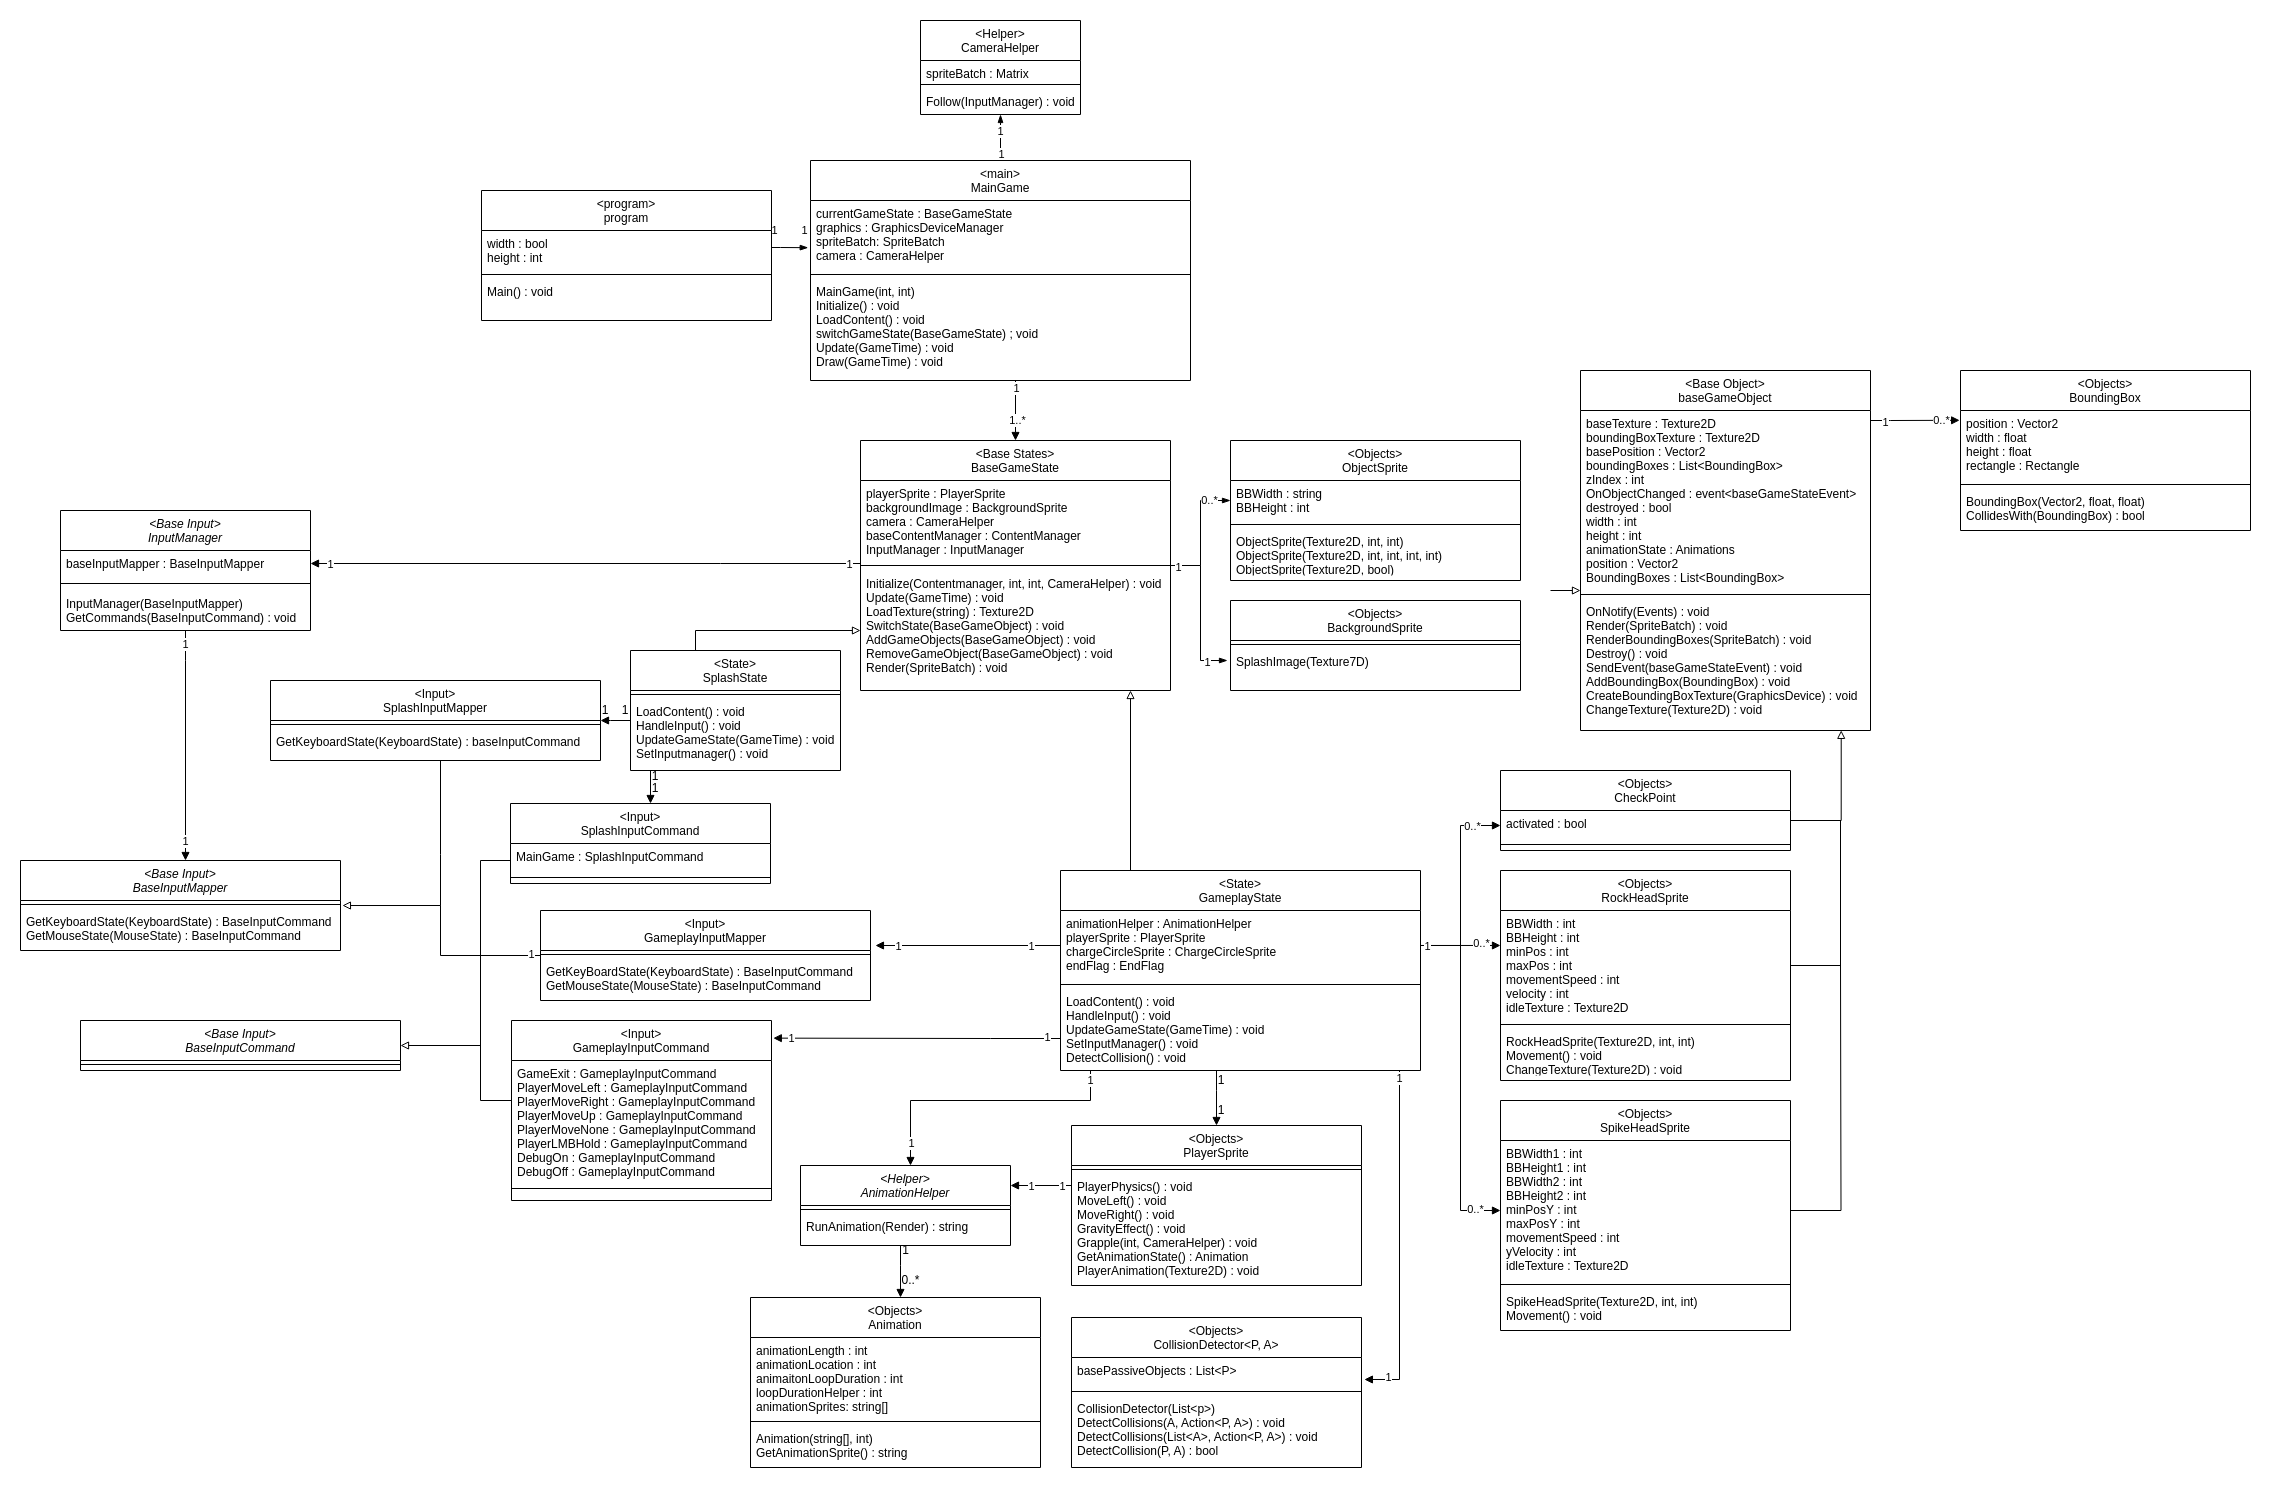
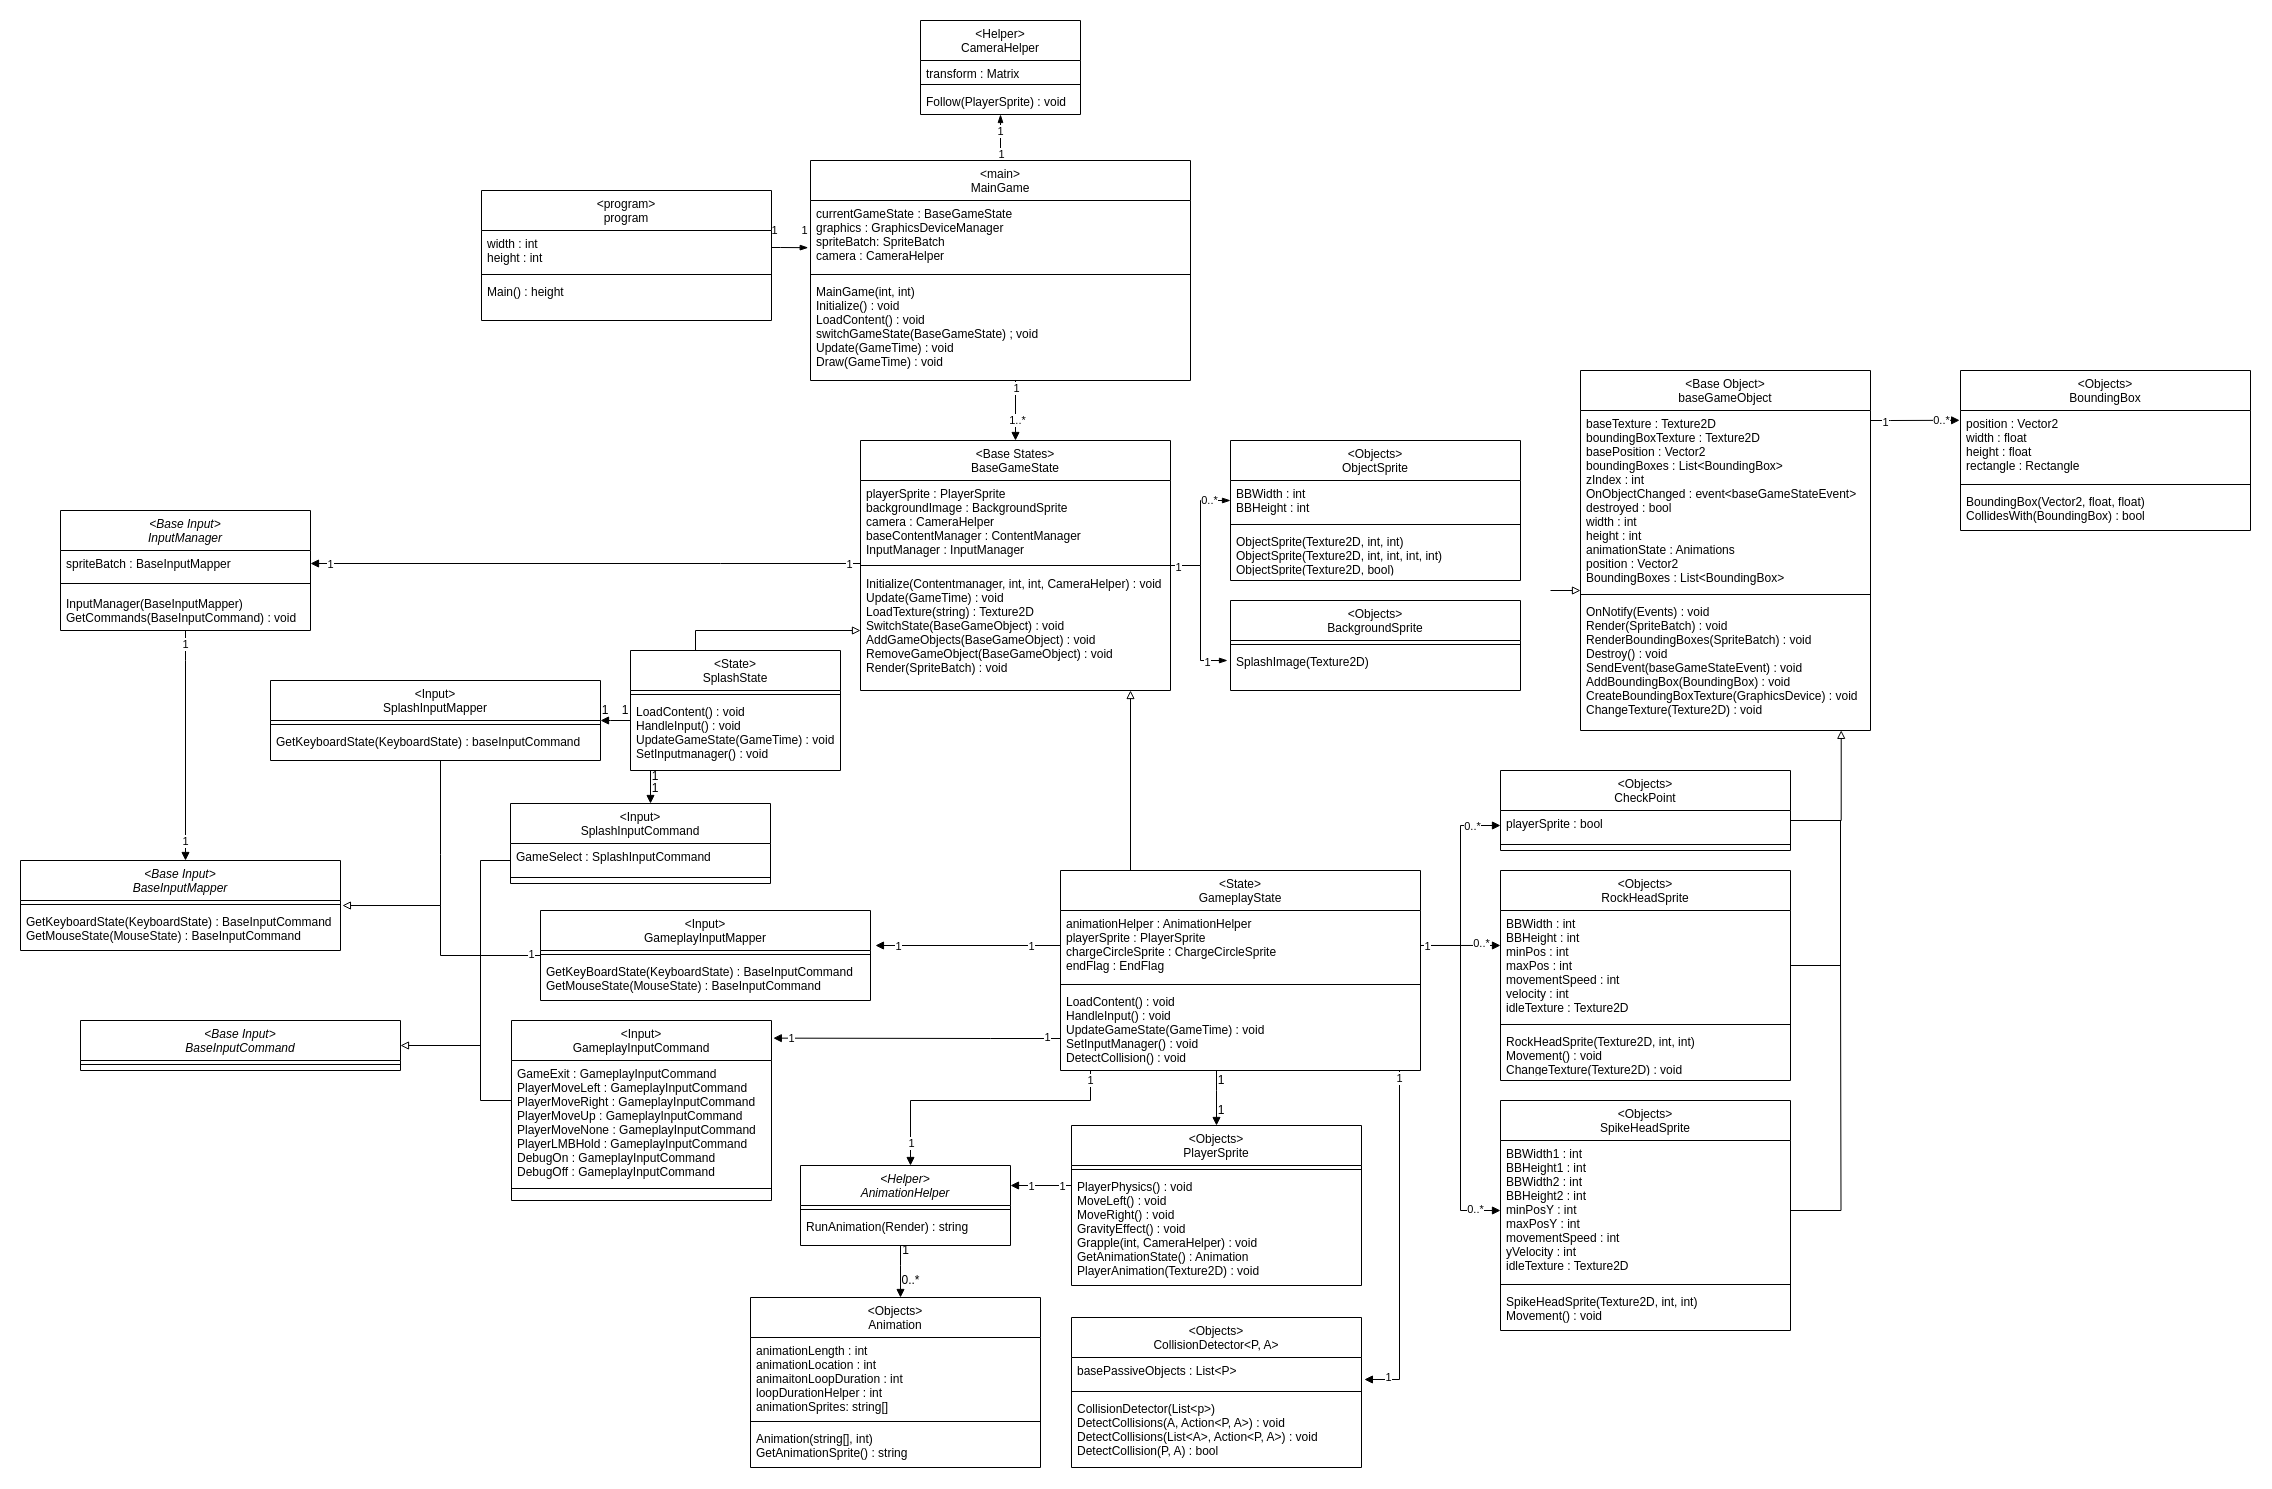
(985, 74) -> (980, 74)
(1007, 102) -> (1004, 102)
(520, 244) -> (516, 244)
(523, 292) -> (530, 292)
(1282, 494) -> (1272, 494)
(172, 564) -> (157, 564)
(1308, 662) -> (1308, 662)
(1552, 824) -> (1560, 824)
(606, 857) -> (612, 857)
